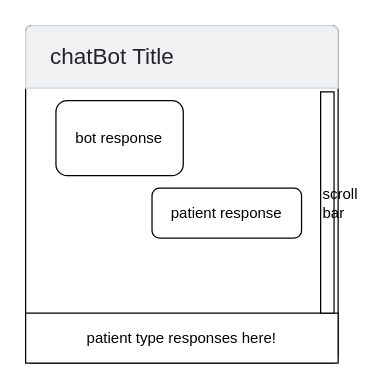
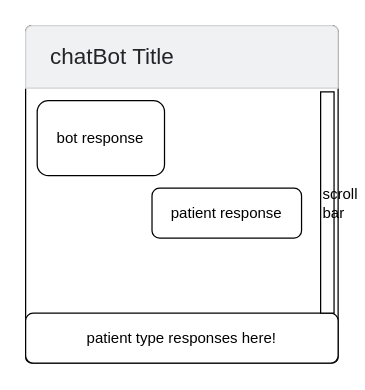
(120, 138) -> (101, 138)
(182, 338) -> (182, 338)
